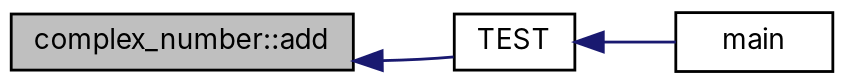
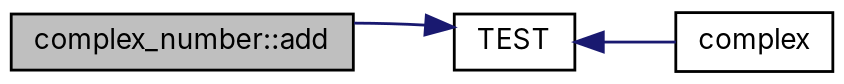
(754, 42) -> (754, 42)
(418, 59) -> (390, 24)
